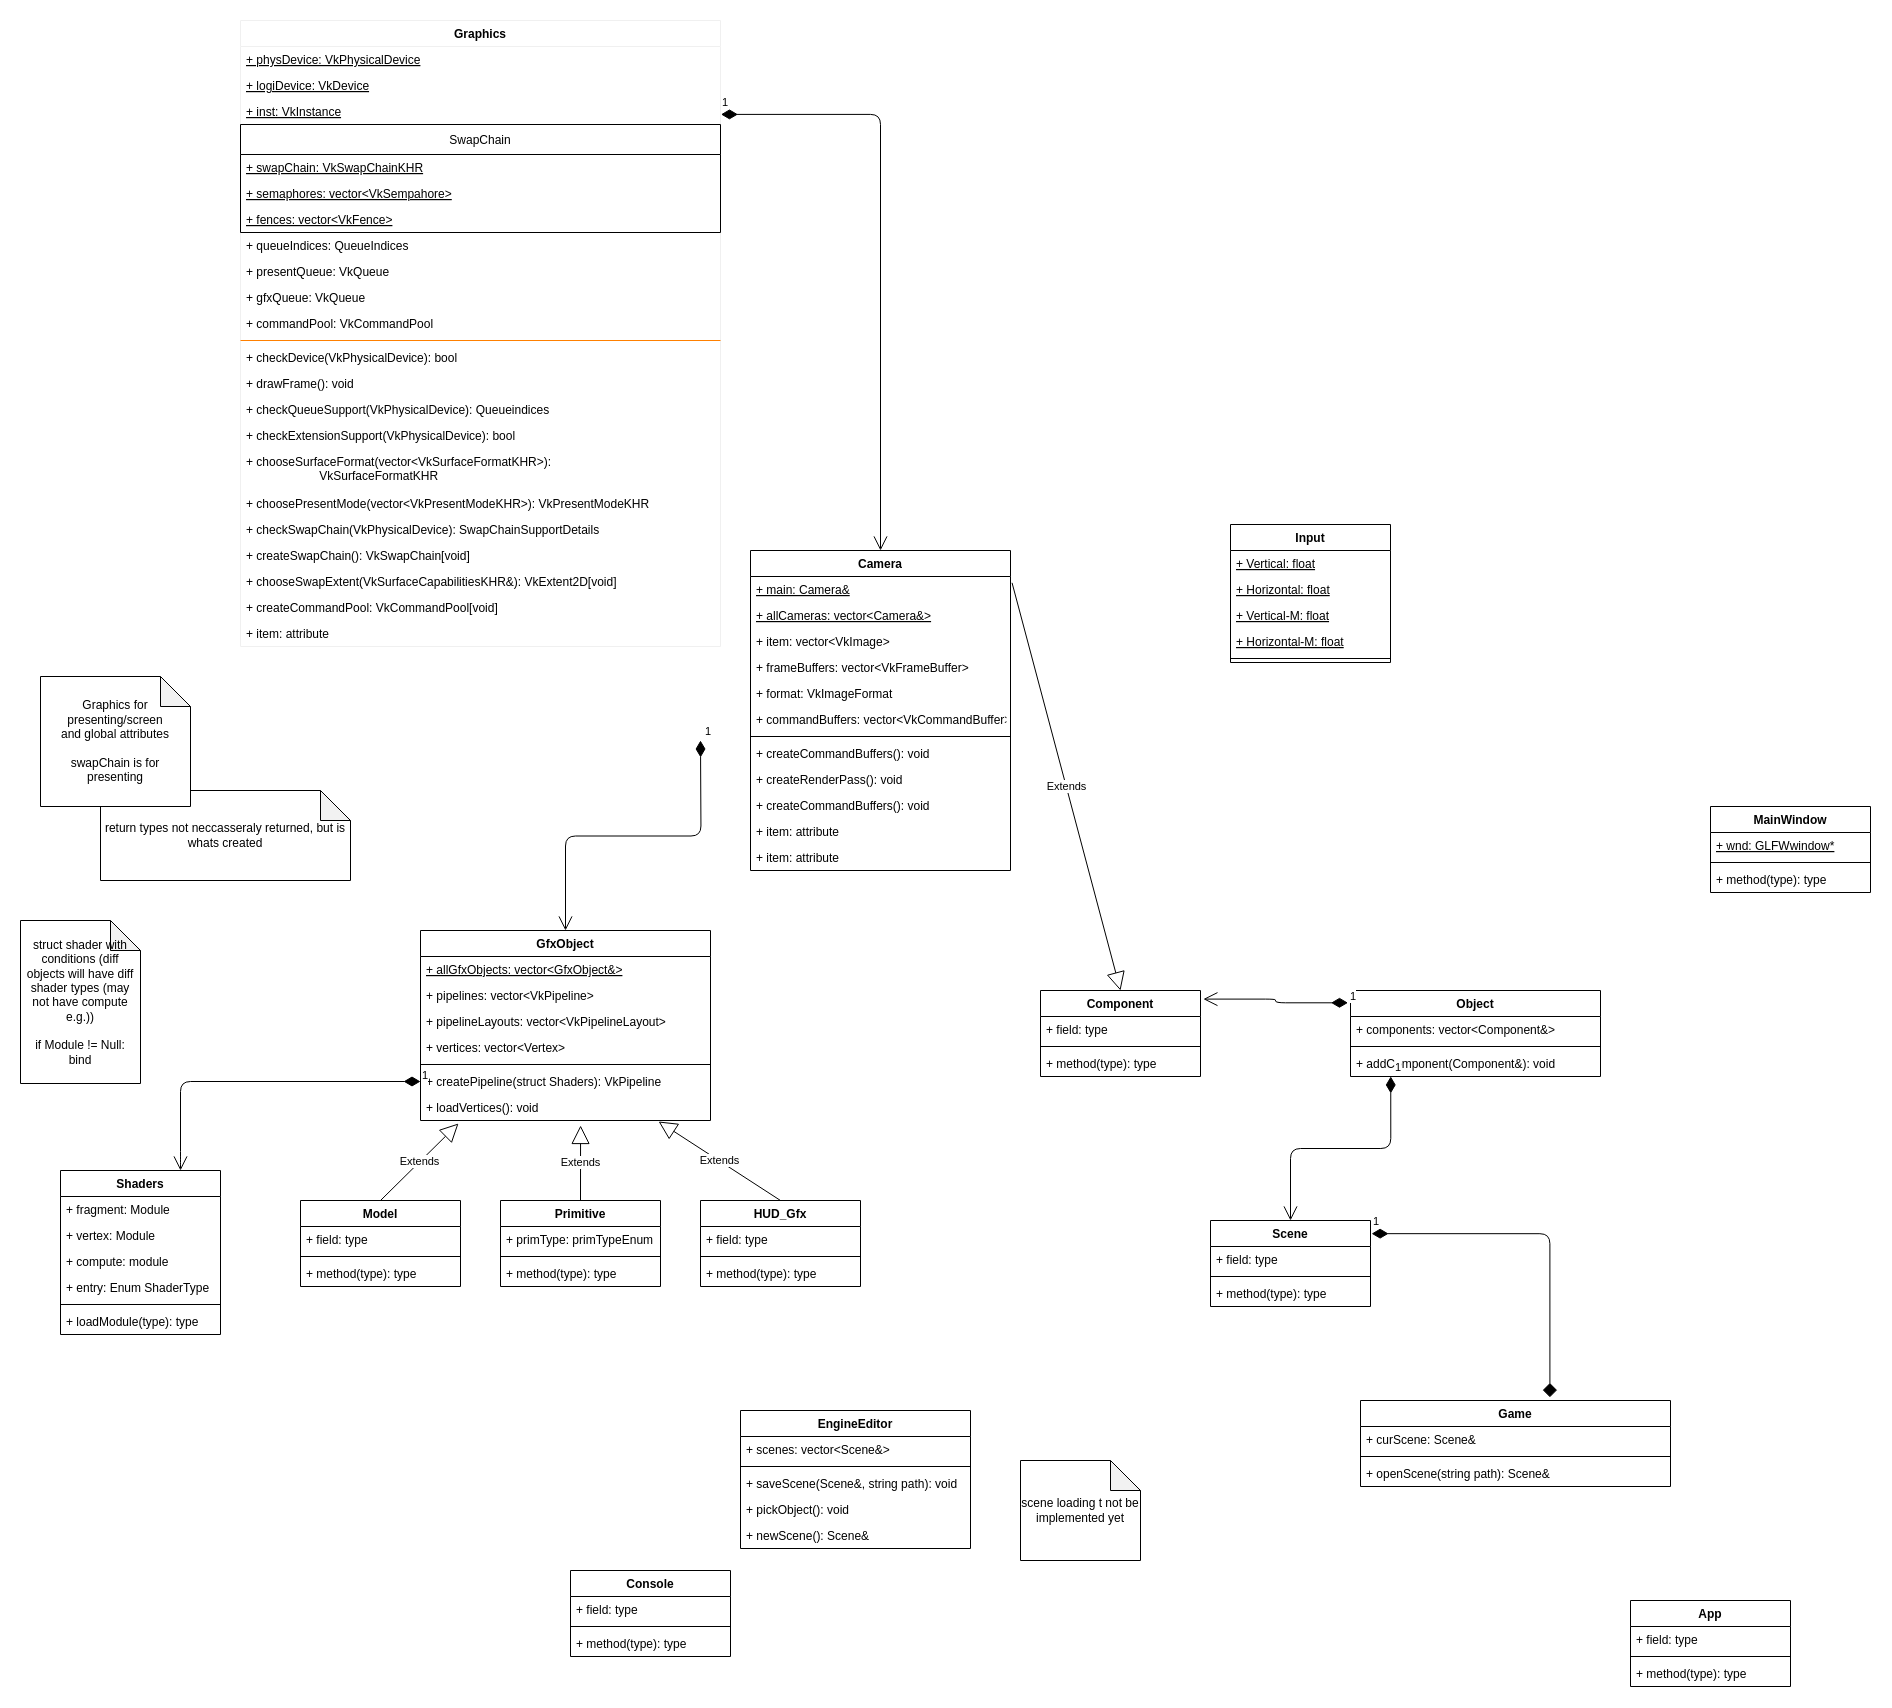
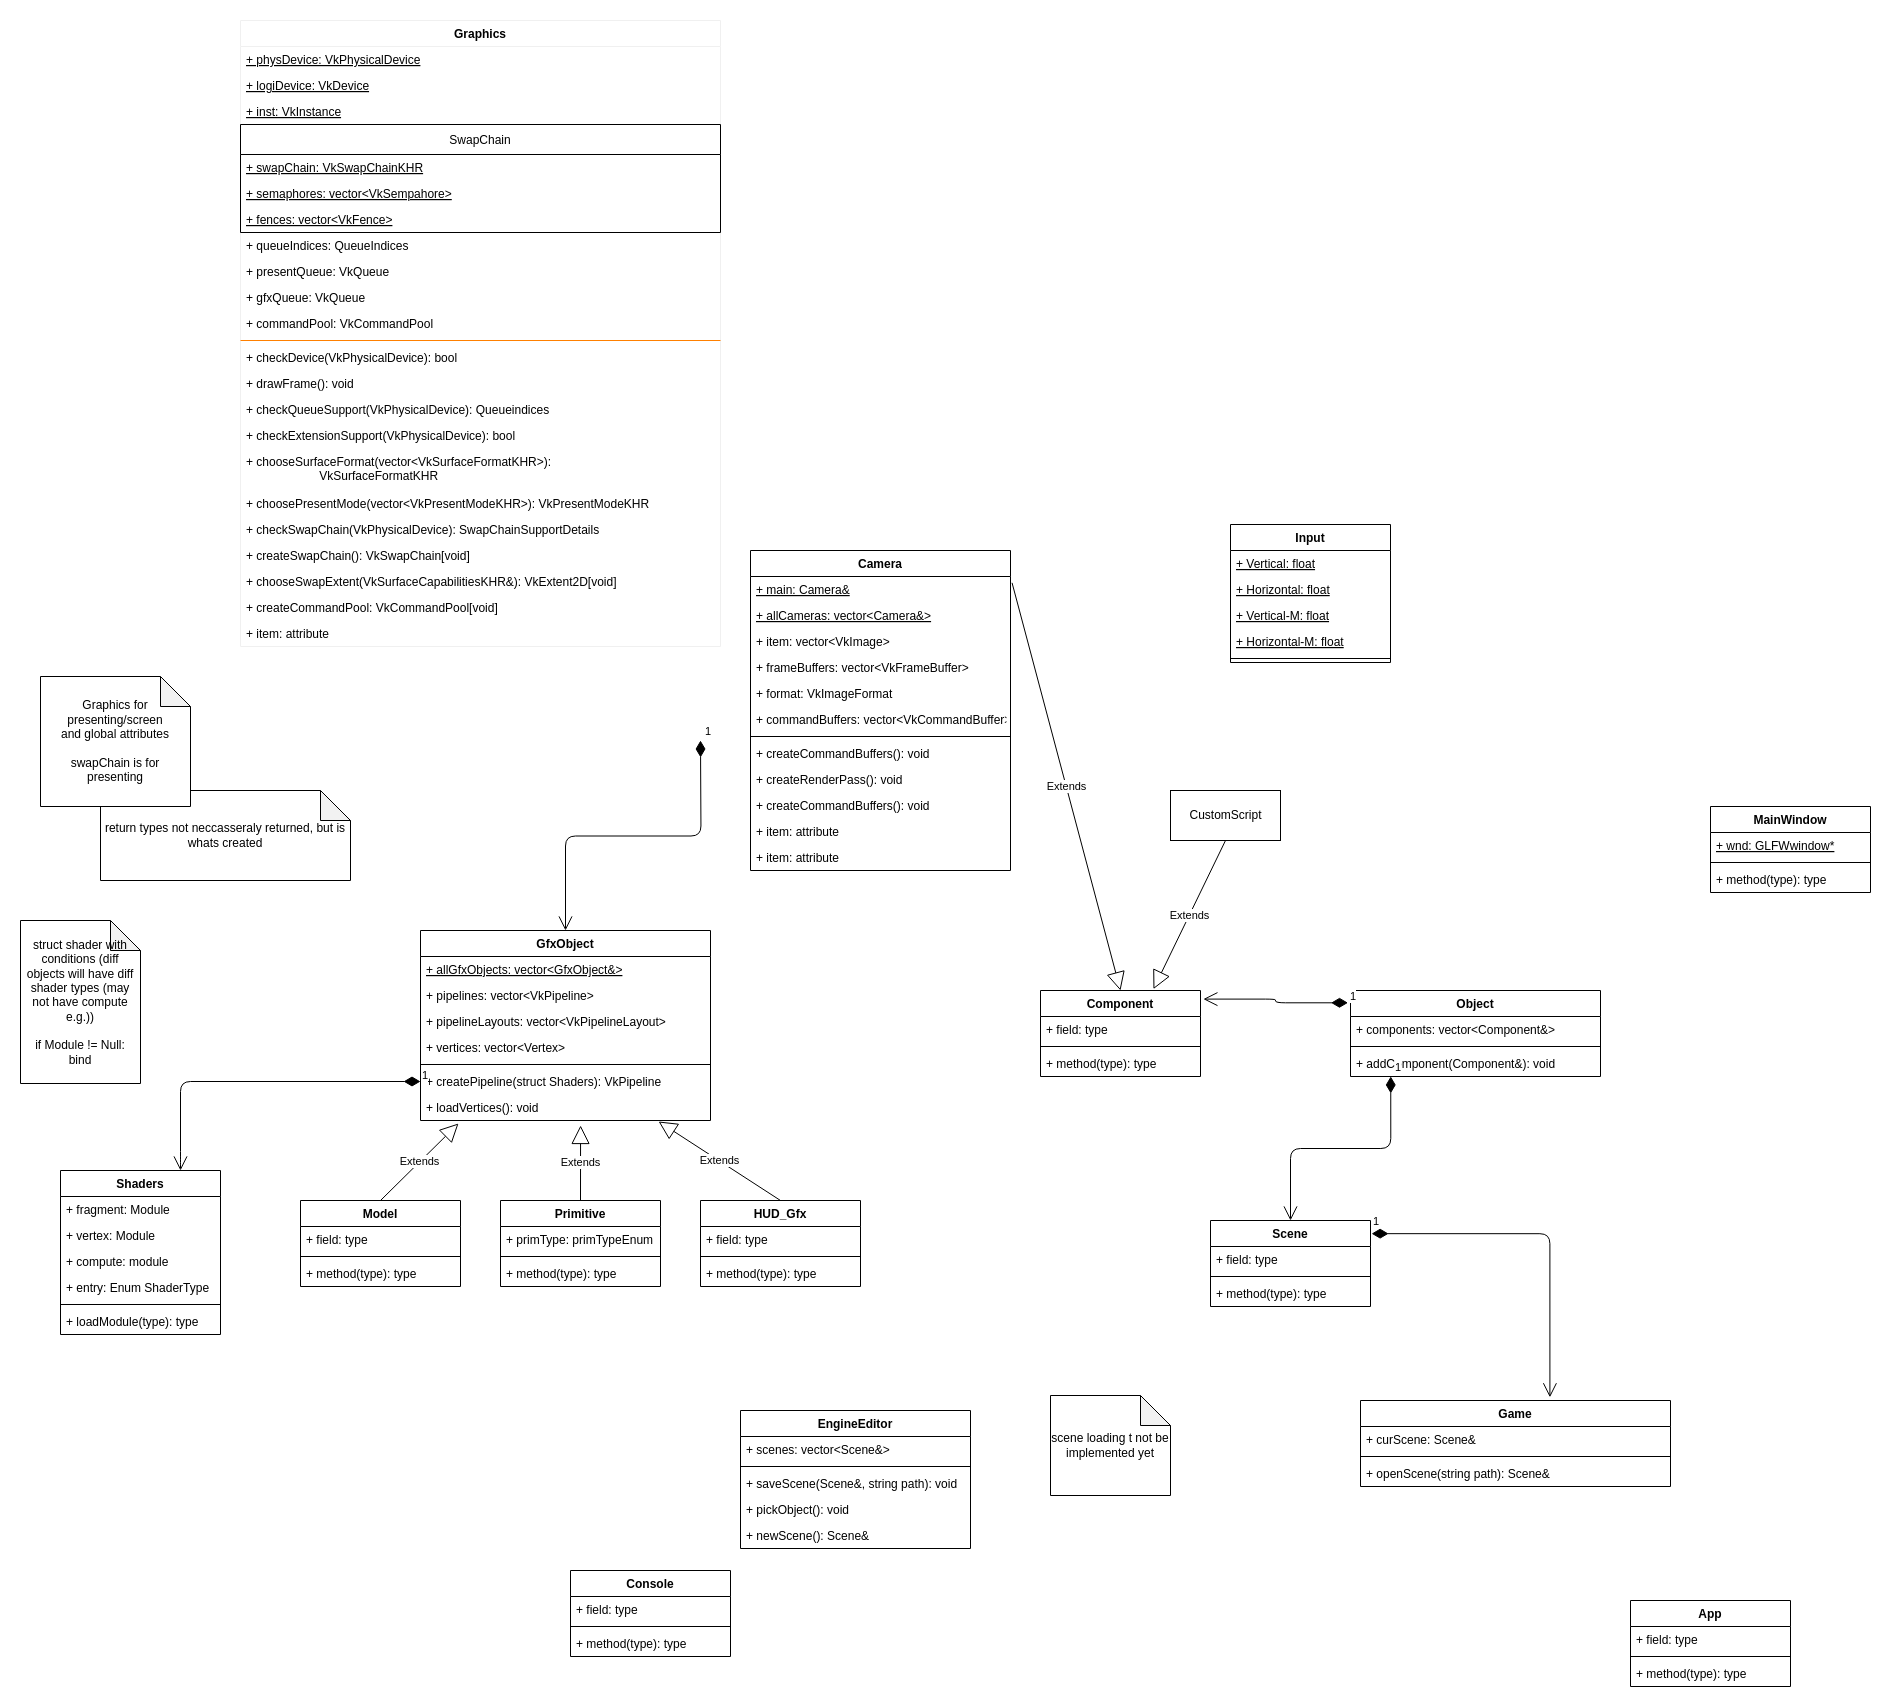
(881, 265) -> none
none -> (1226, 816)
none -> (1194, 906)
(1550, 1383) -> (1550, 1388)
(1081, 1511) -> (1111, 1446)
